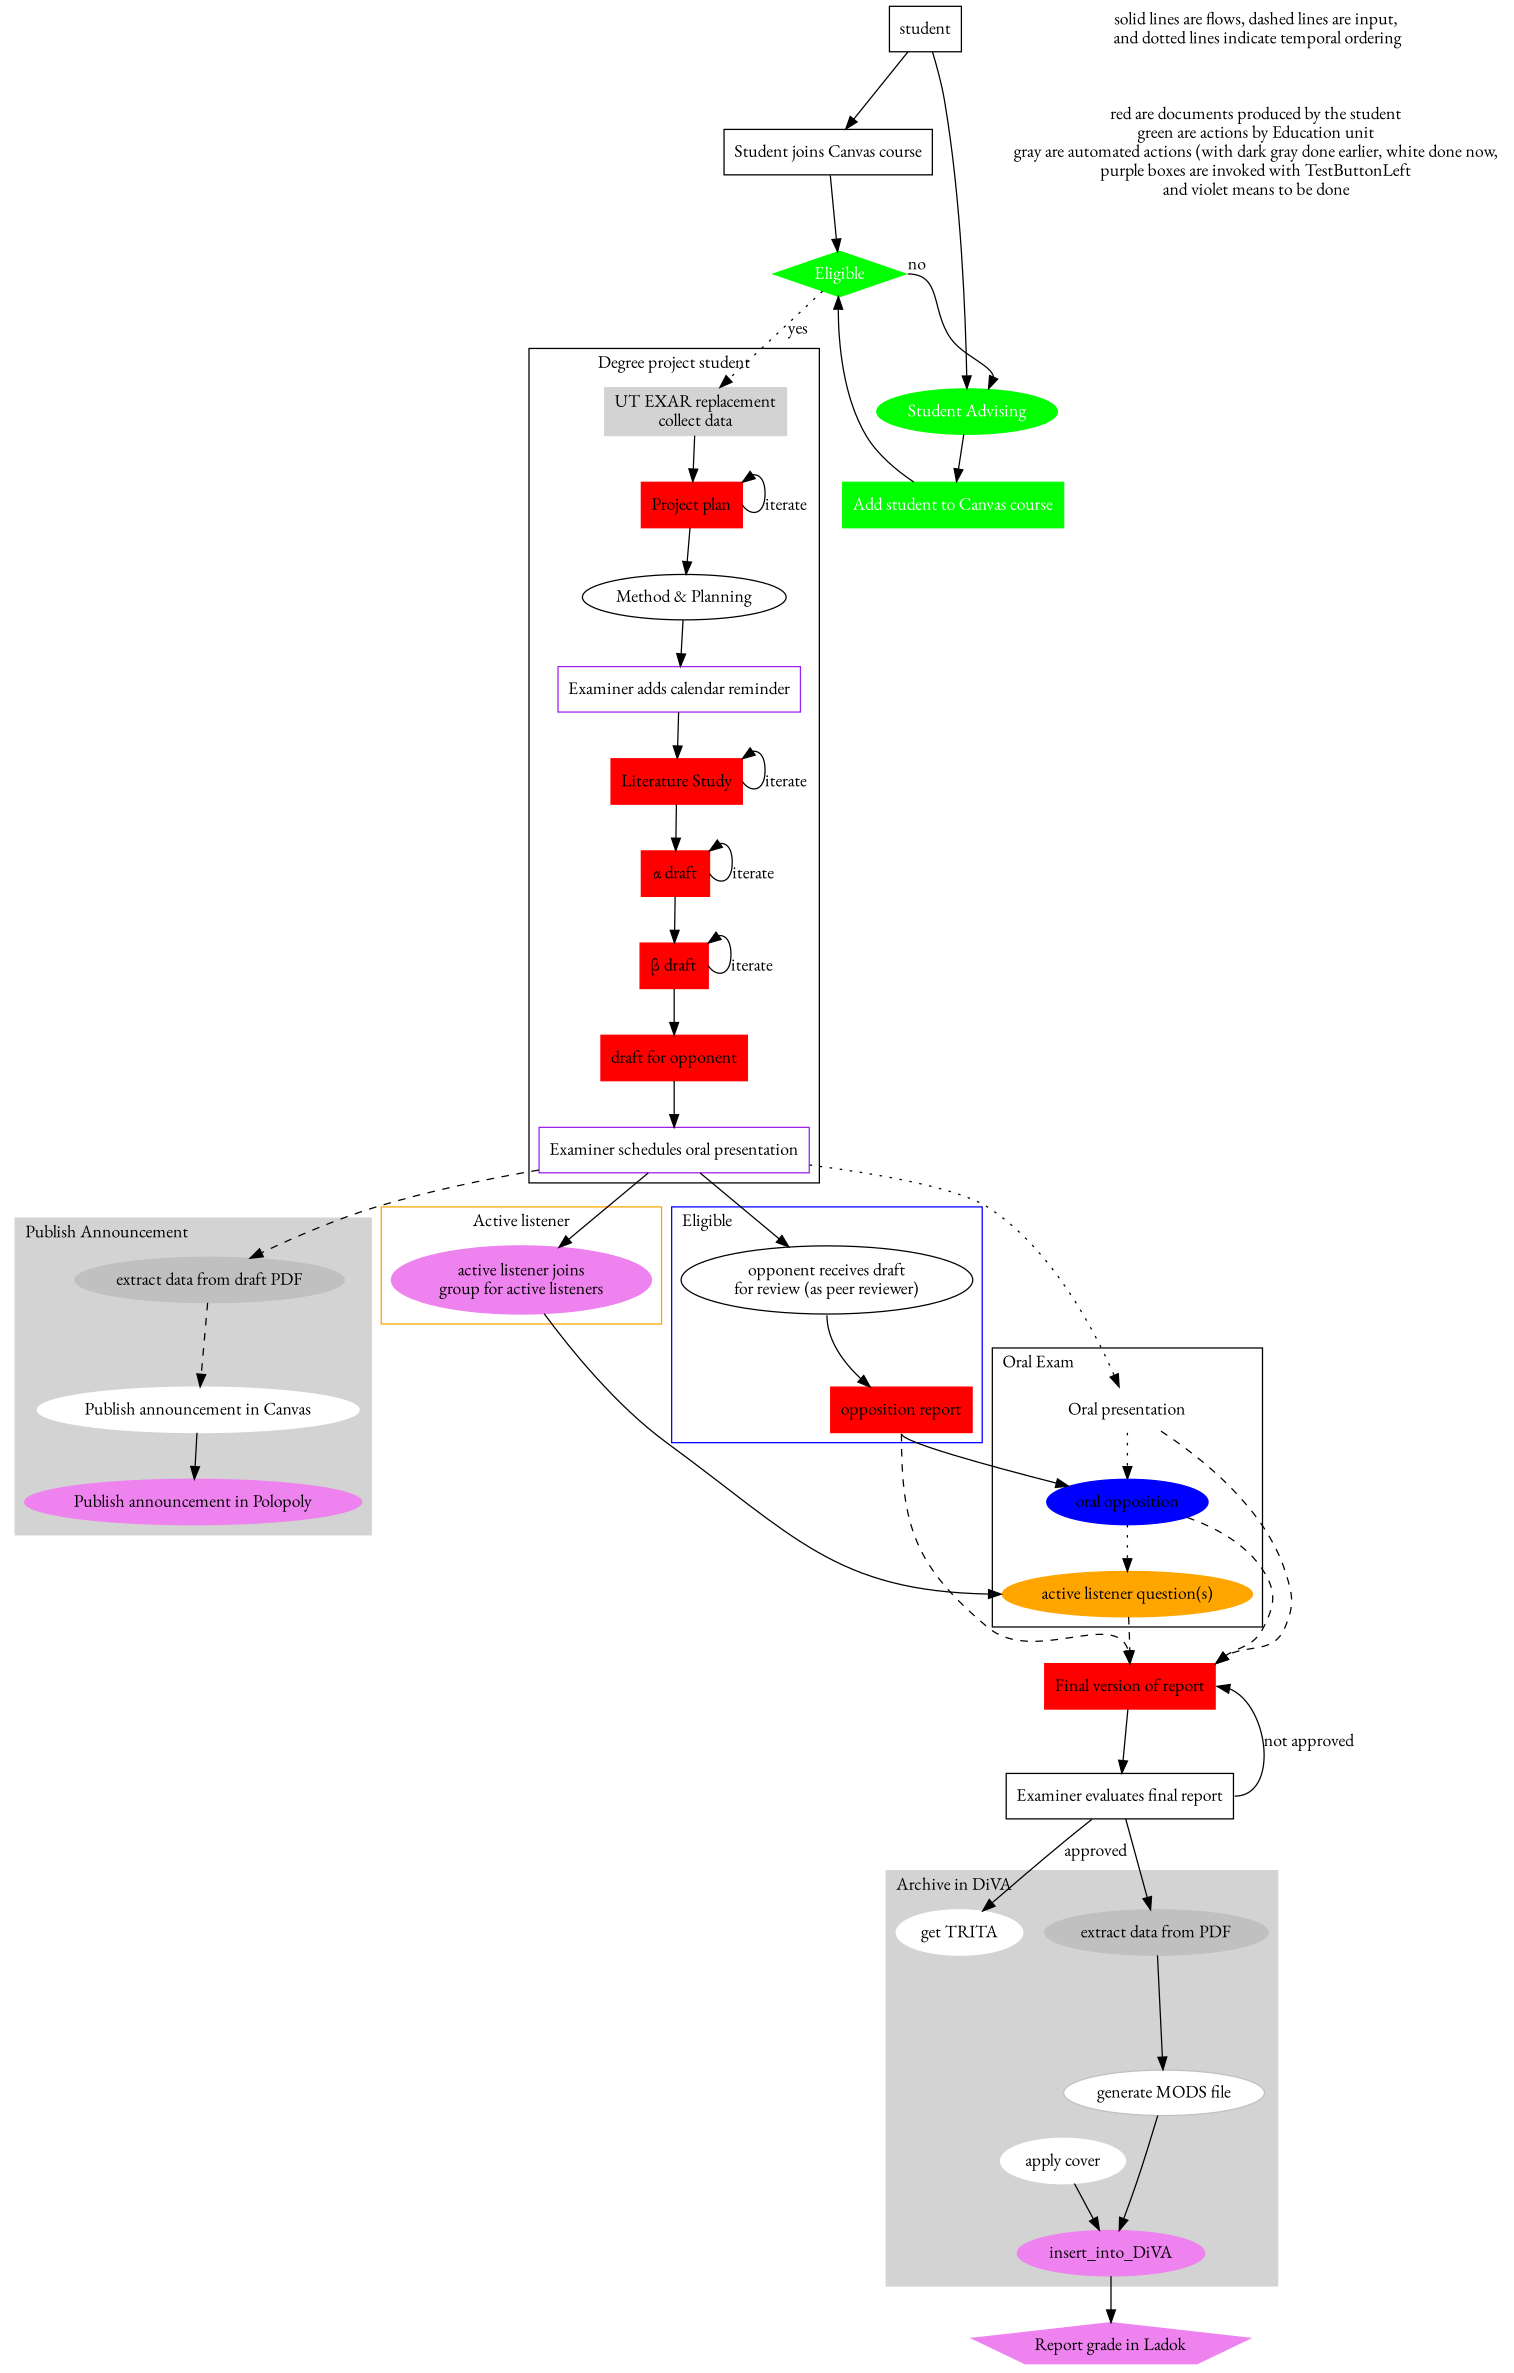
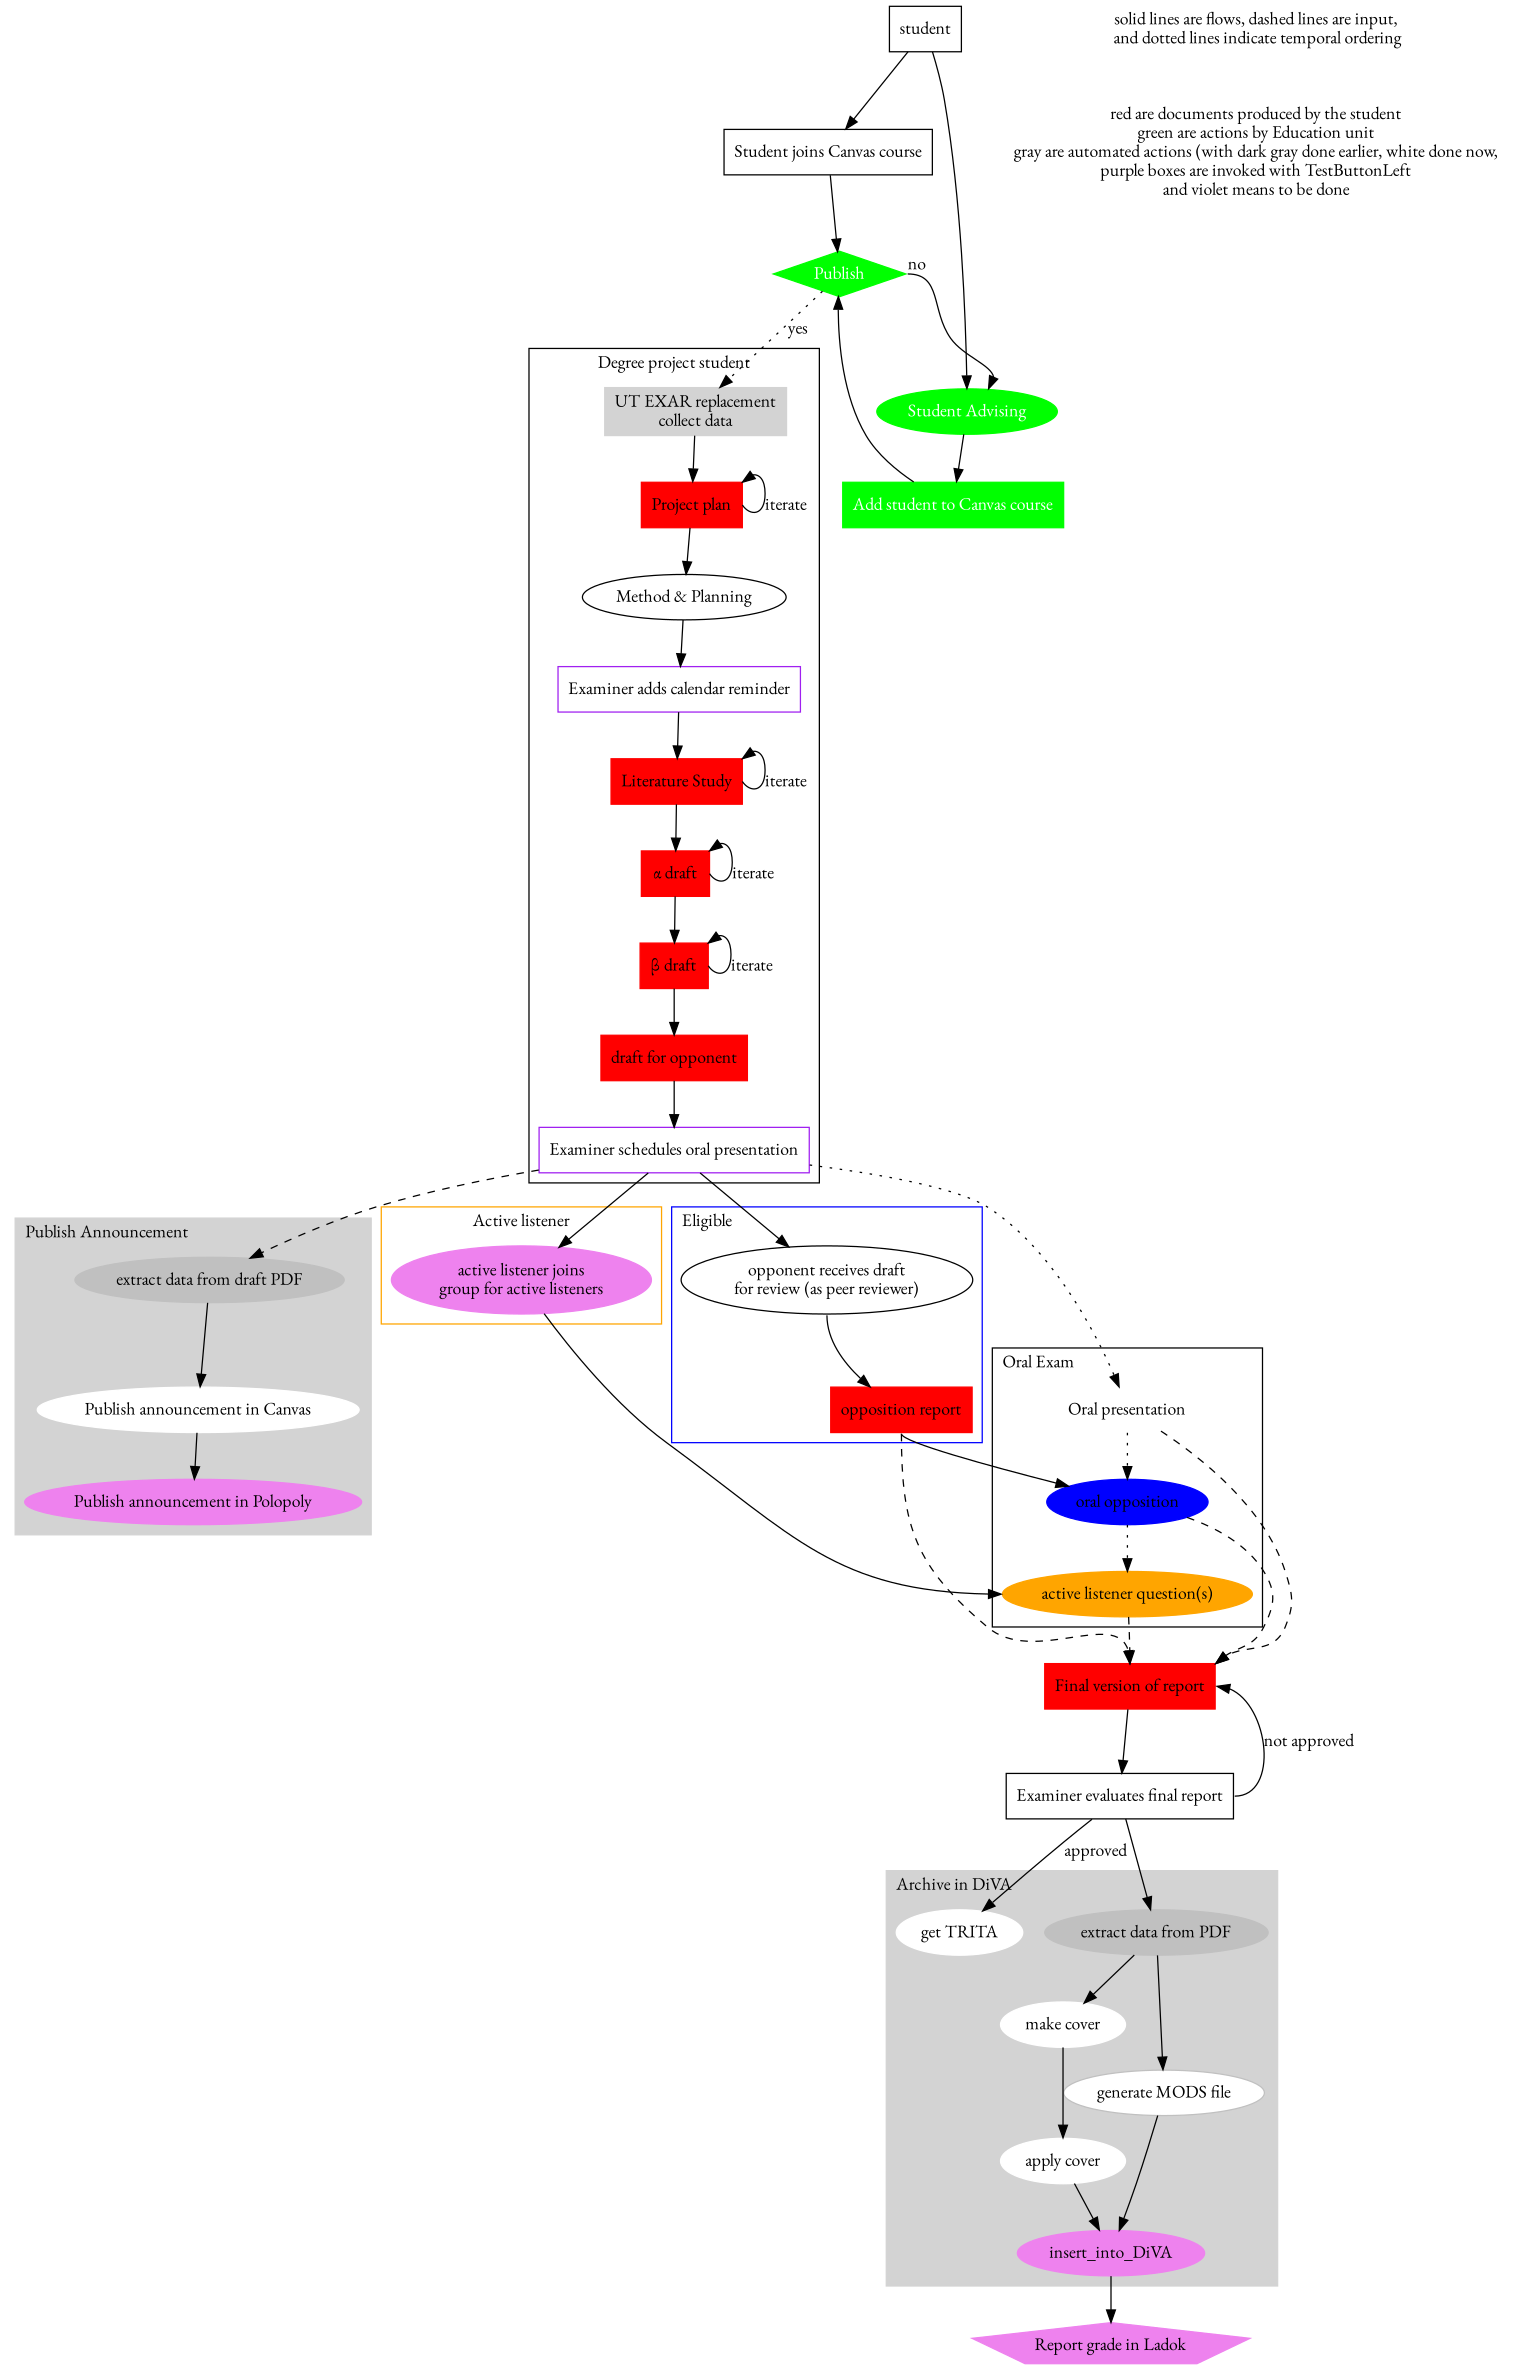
(840, 274) -> (840, 274)
(204, 1338) -> (204, 1338)
none -> (1063, 2025)
